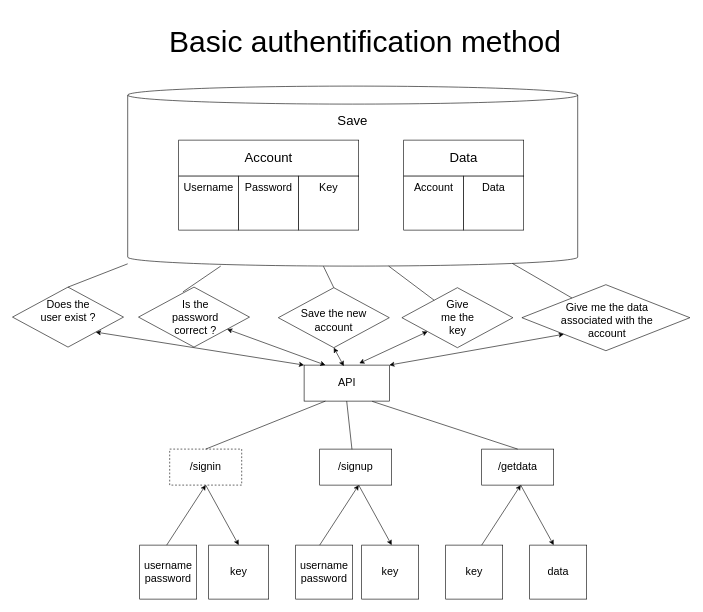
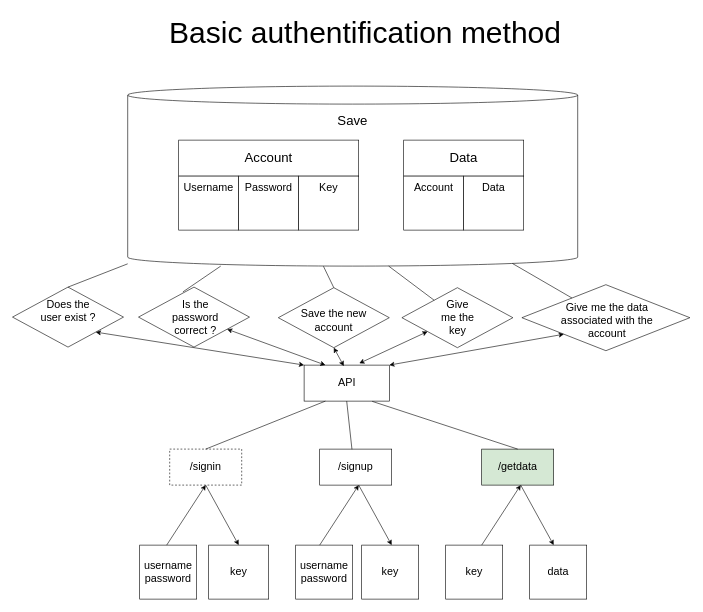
(365, 42) -> (365, 33)
(518, 467) -> (518, 467)
